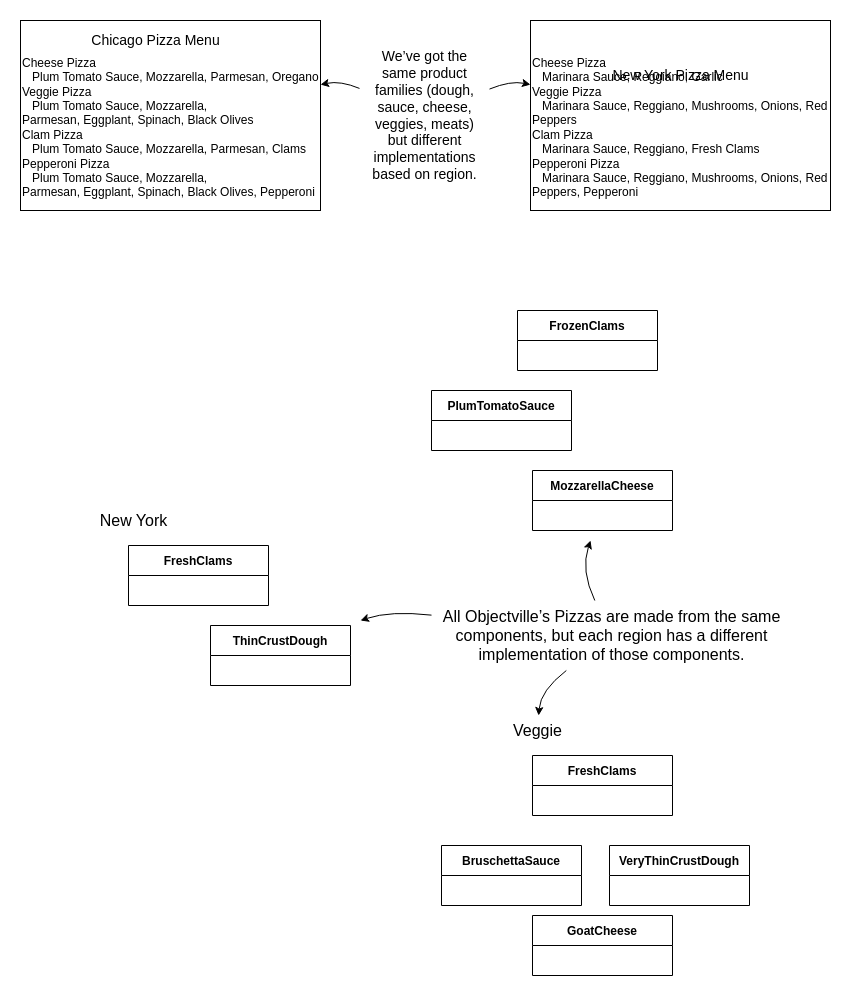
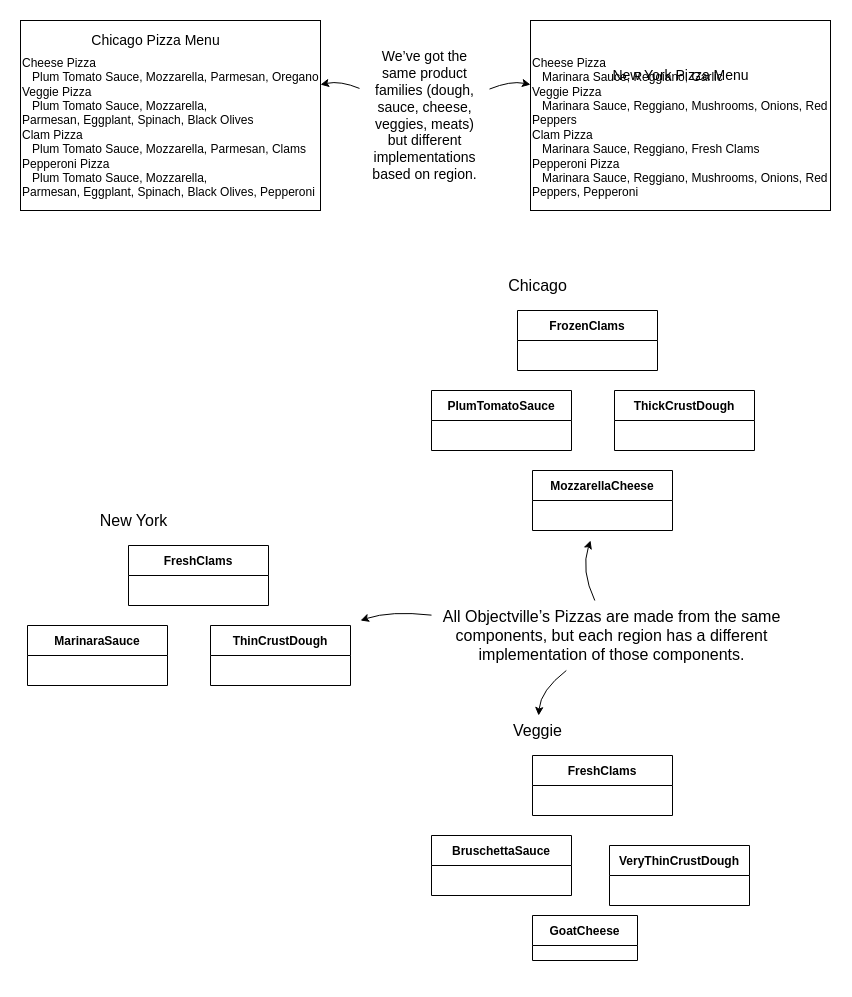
none -> (538, 286)
none -> (685, 421)
none -> (98, 656)
(512, 876) -> (502, 866)
(603, 946) -> (585, 938)
